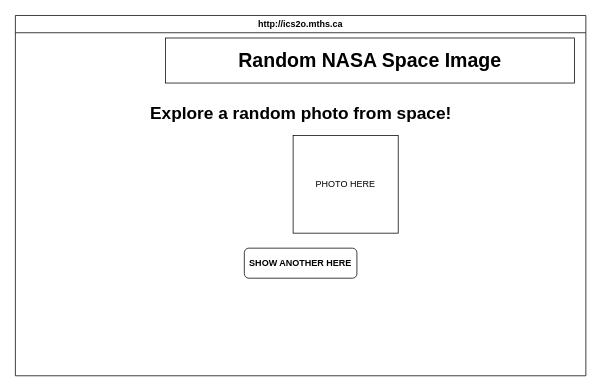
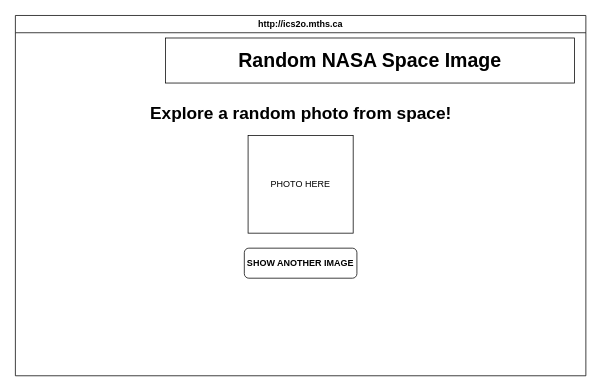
(345, 184) -> (300, 184)
(300, 263) -> (300, 263)
